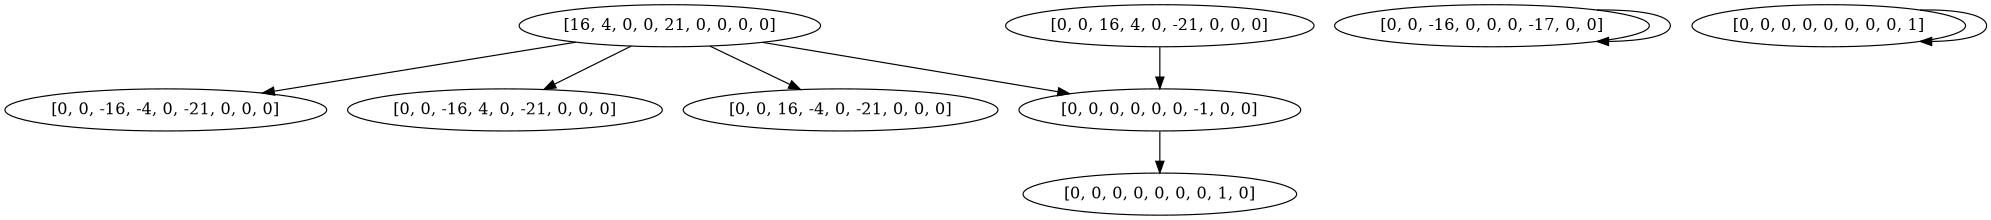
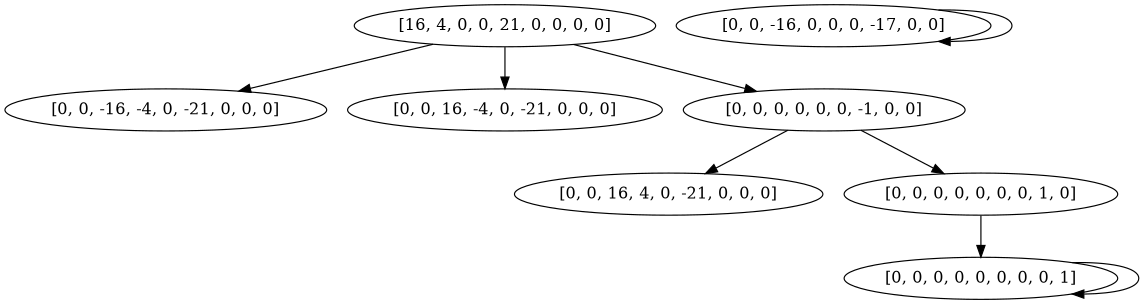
(1160, 62) -> (752, 149)
(505, 110) -> none
none -> (981, 230)
